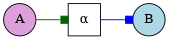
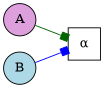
(112, 20) -> (47, 58)
